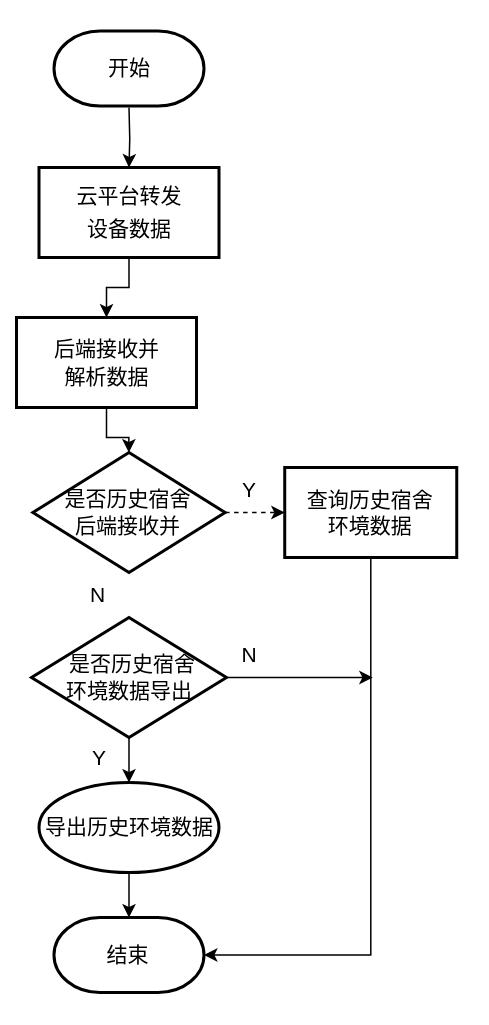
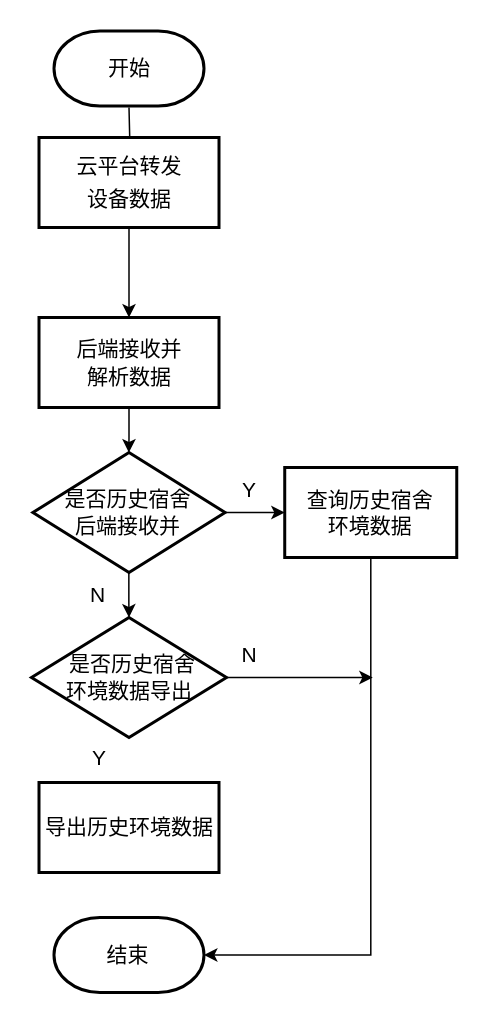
(129, 212) -> (129, 182)
(107, 362) -> (129, 362)
(250, 512) -> (250, 512)
none -> (129, 589)
(129, 765) -> none
(129, 827) -> (129, 827)
(129, 900) -> none
